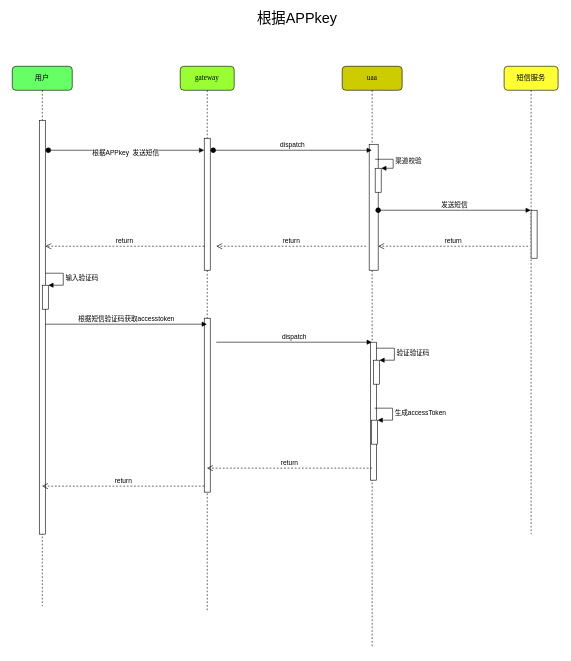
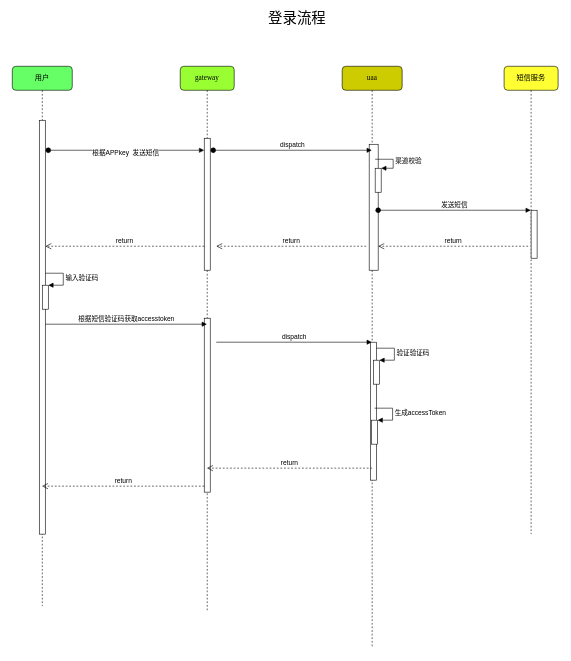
(297, 18) -> (297, 18)
